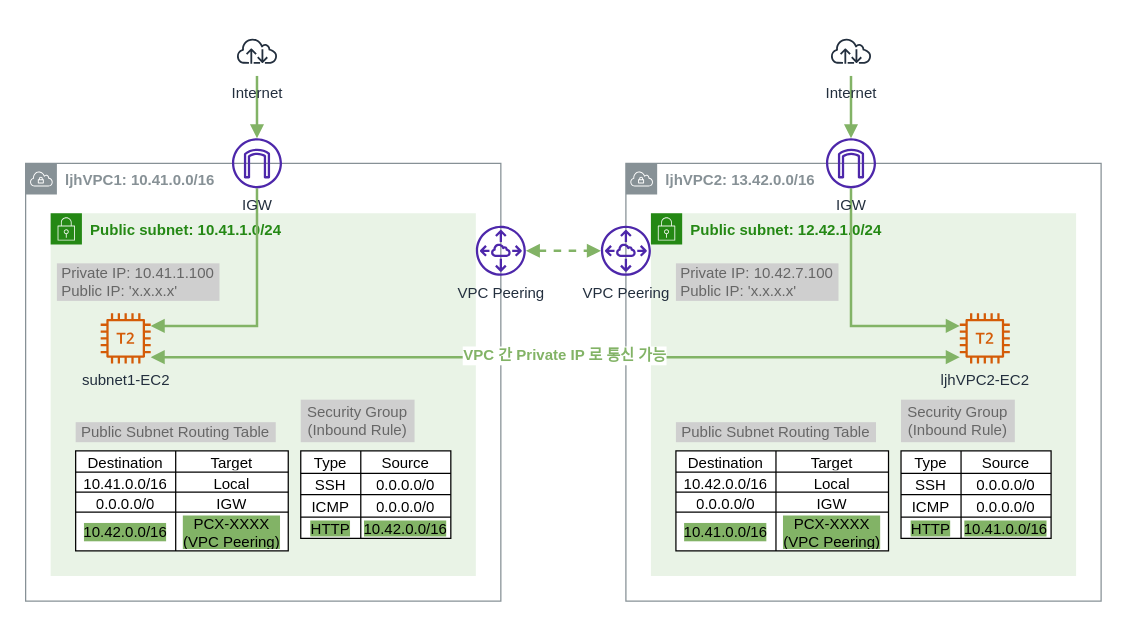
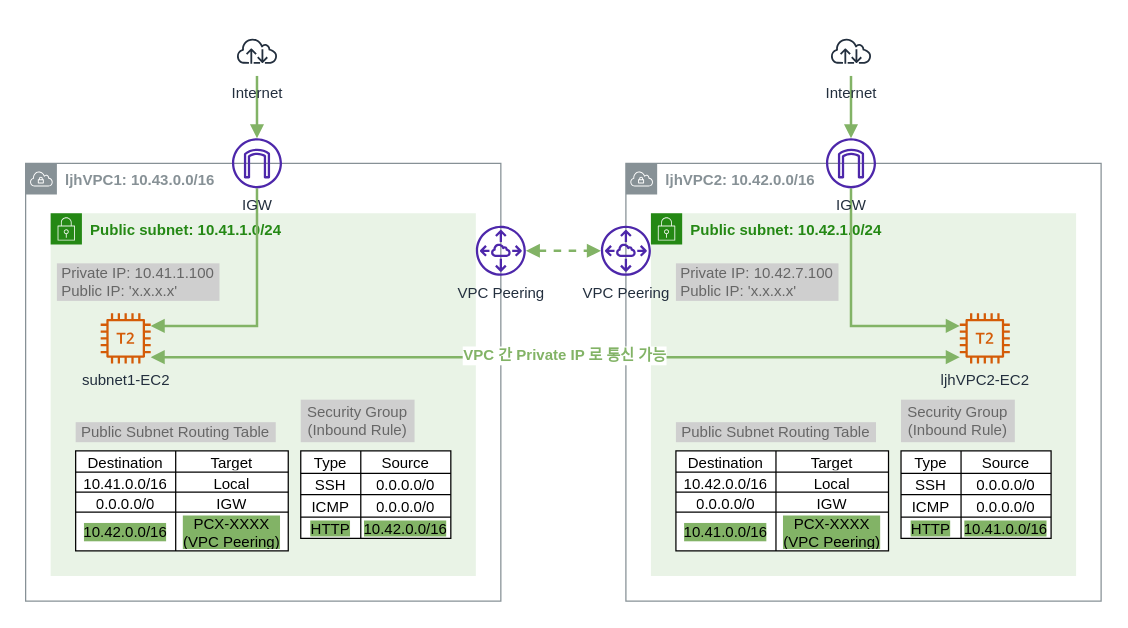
(142, 181) -> (142, 181)
(742, 181) -> (742, 181)
(788, 231) -> (788, 231)
